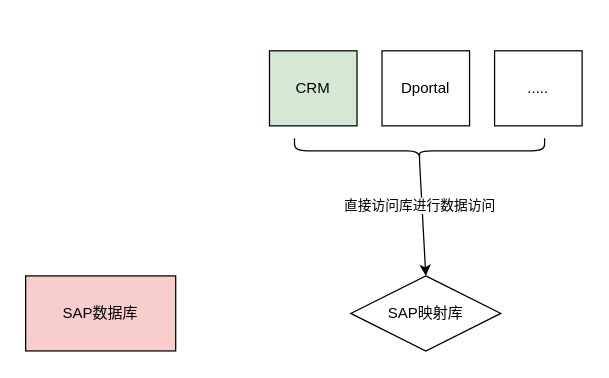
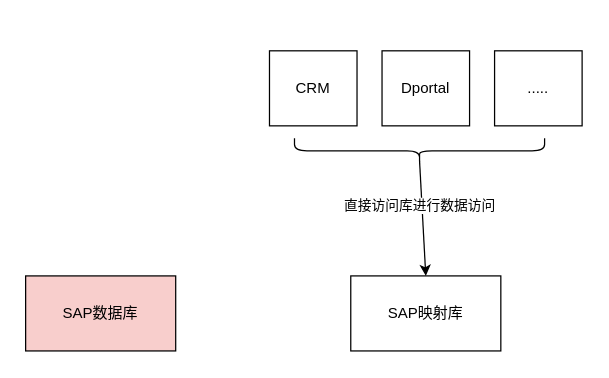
(313, 88) -> (313, 88)
(426, 313) -> (426, 313)
